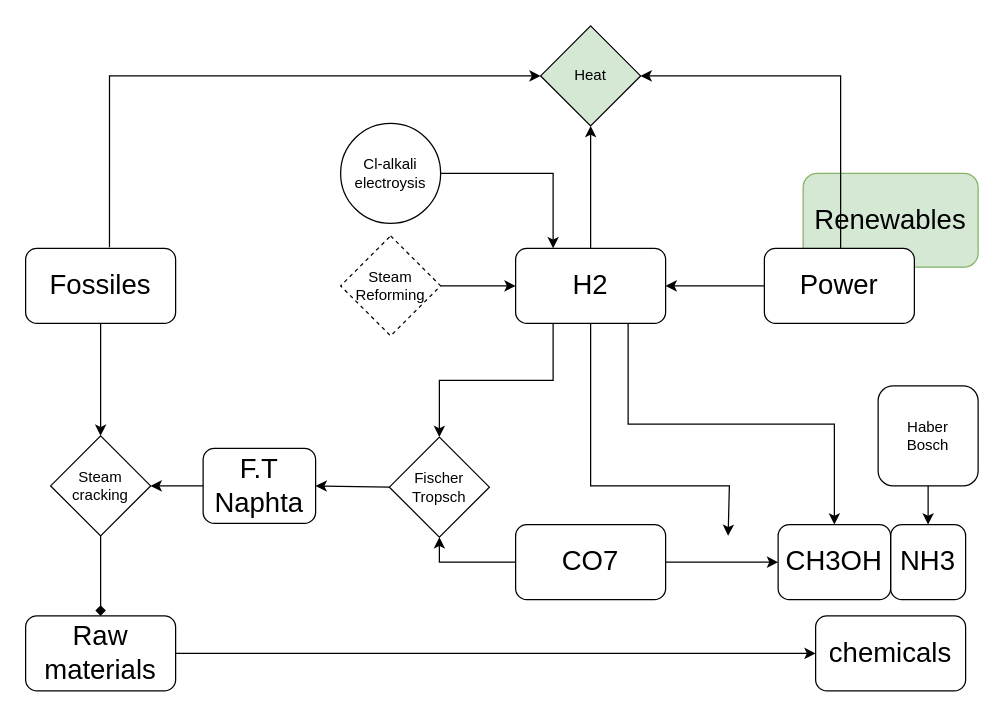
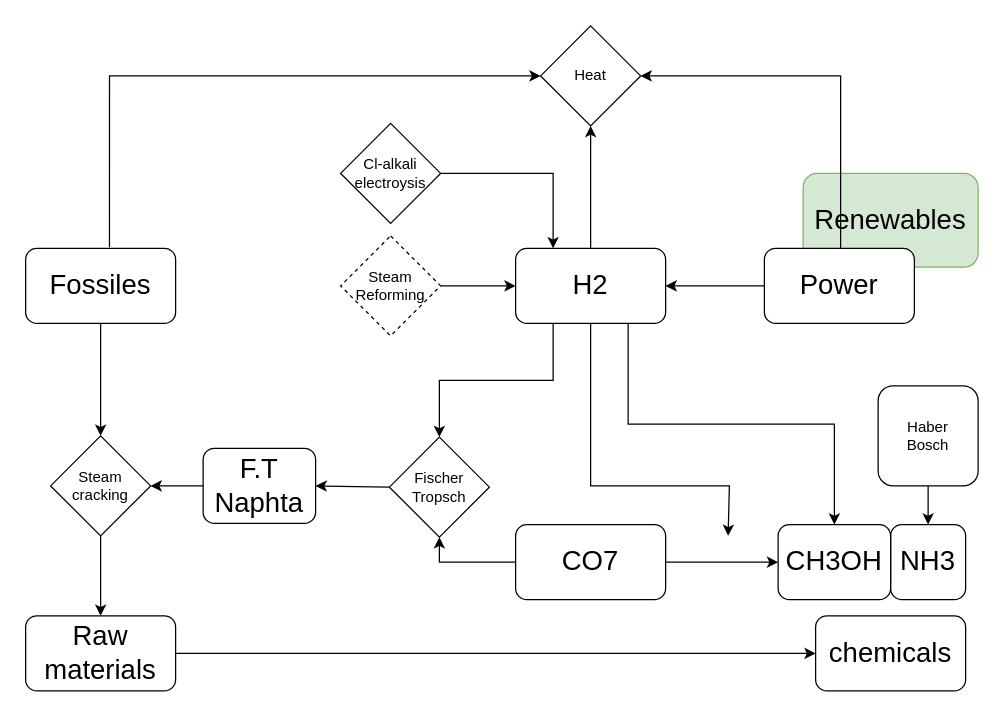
(591, 76) -> (591, 76)
(391, 173) -> (391, 173)
(101, 605) -> (101, 606)
